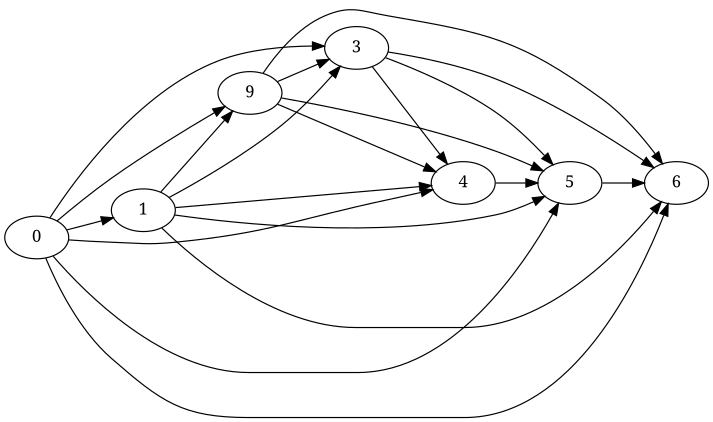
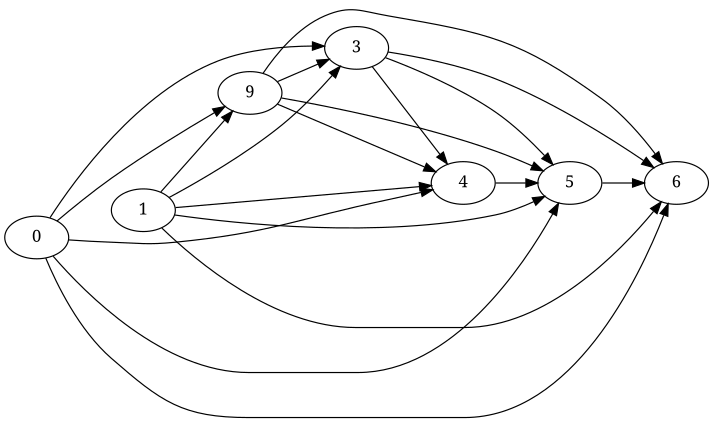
(84, 225) -> none
